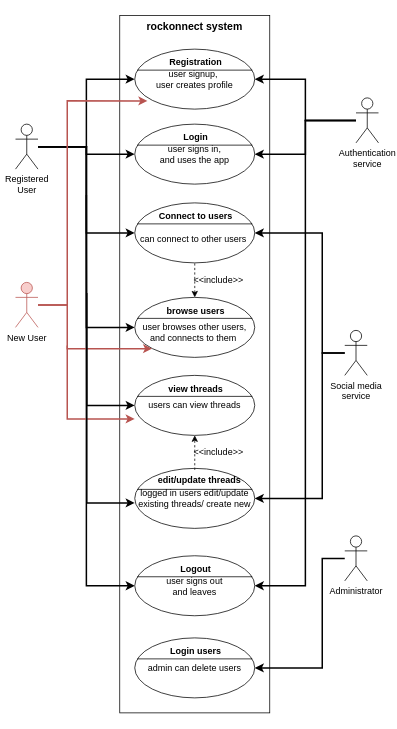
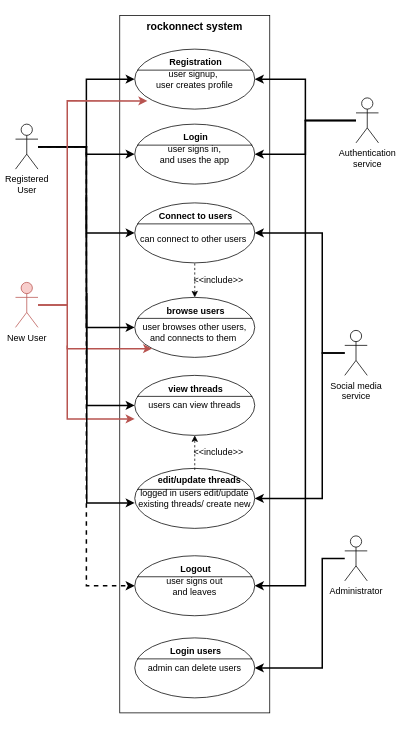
(86, 567) -> (86, 567)
